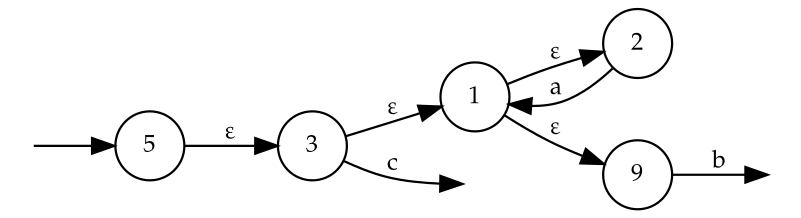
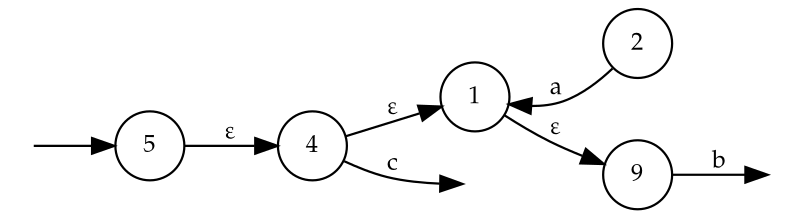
(544, 70) -> none
(312, 146) -> (312, 146)
